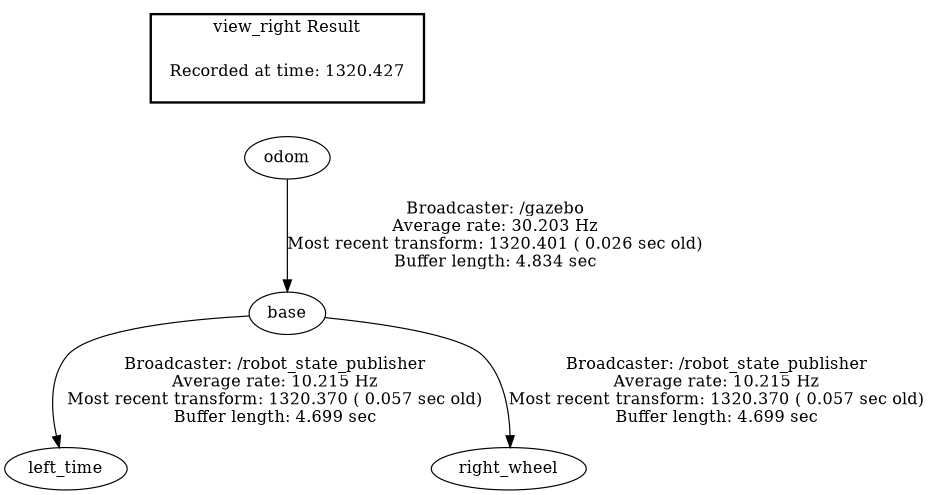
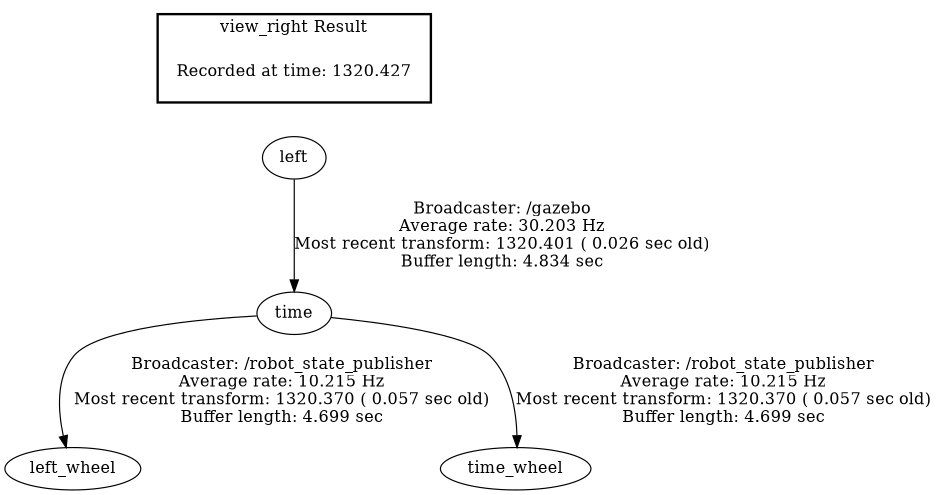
(287, 158) -> (294, 158)
(287, 313) -> (294, 313)
(66, 469) -> (73, 469)
(509, 469) -> (516, 469)
